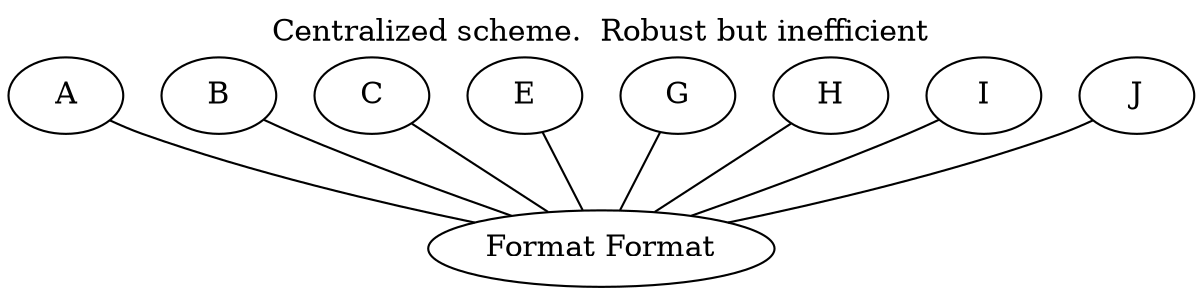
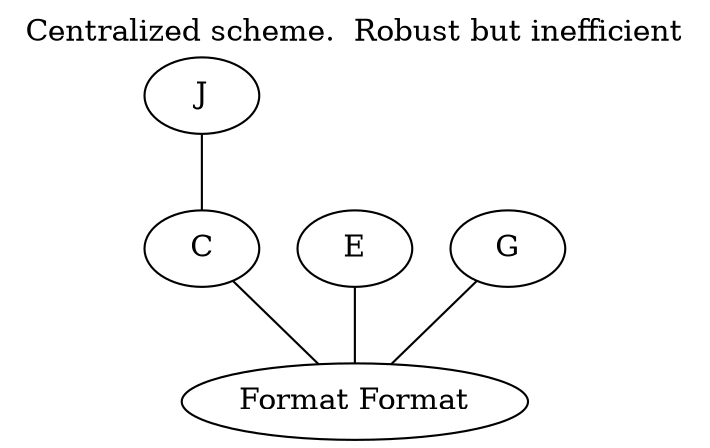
(66, 96) -> none
(219, 96) -> none
(831, 96) -> none
(984, 96) -> none
(913, 179) -> (202, 172)
